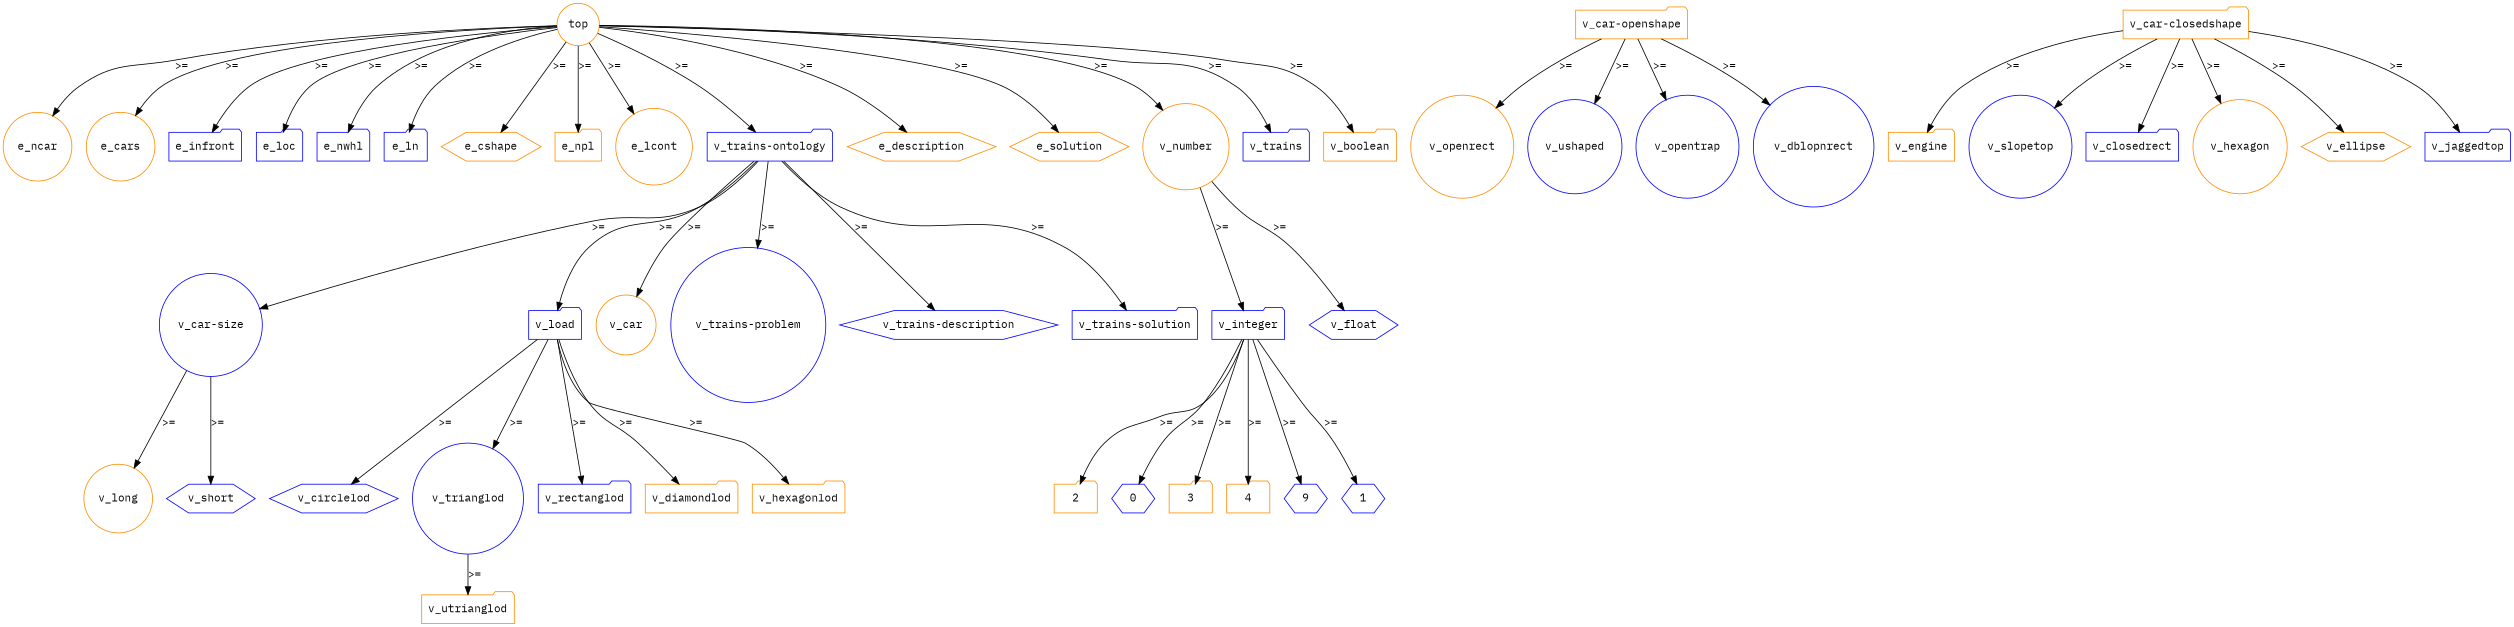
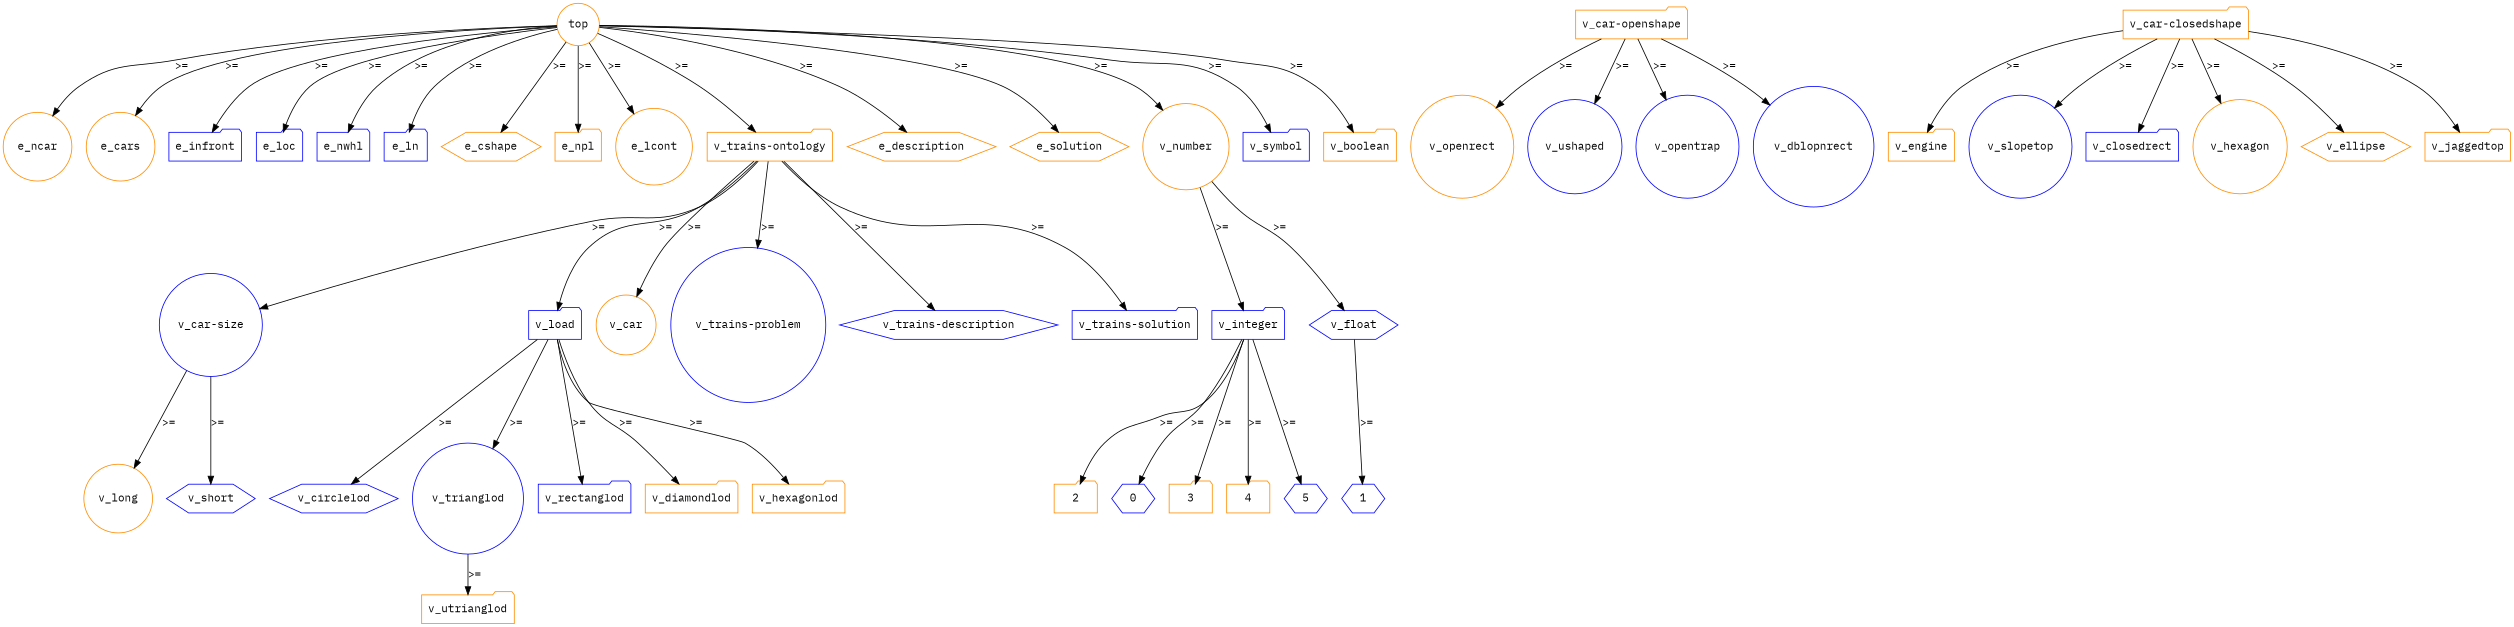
(770, 147) -> (770, 147)
(1276, 147) -> (1276, 147)
(2468, 147) -> (2468, 147)
(1306, 408) -> (1358, 408)
(1306, 499) -> (1306, 499)
